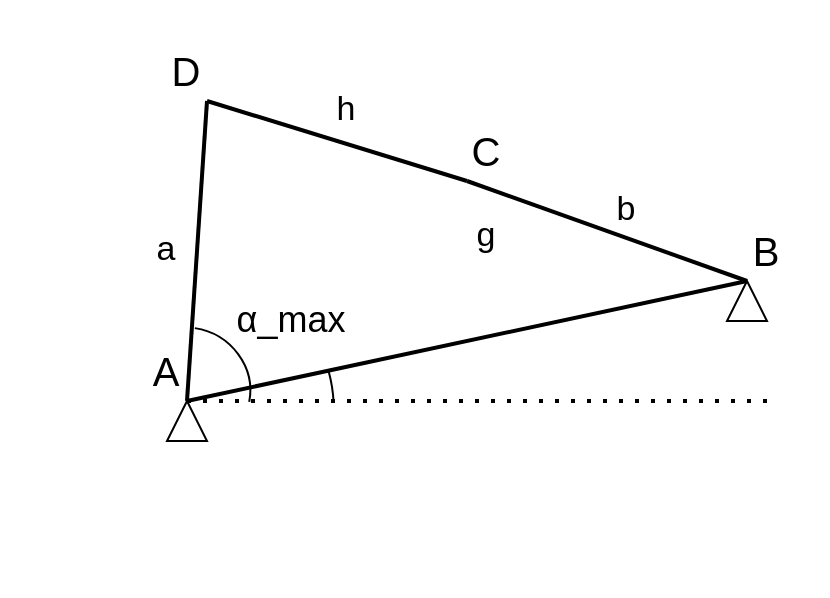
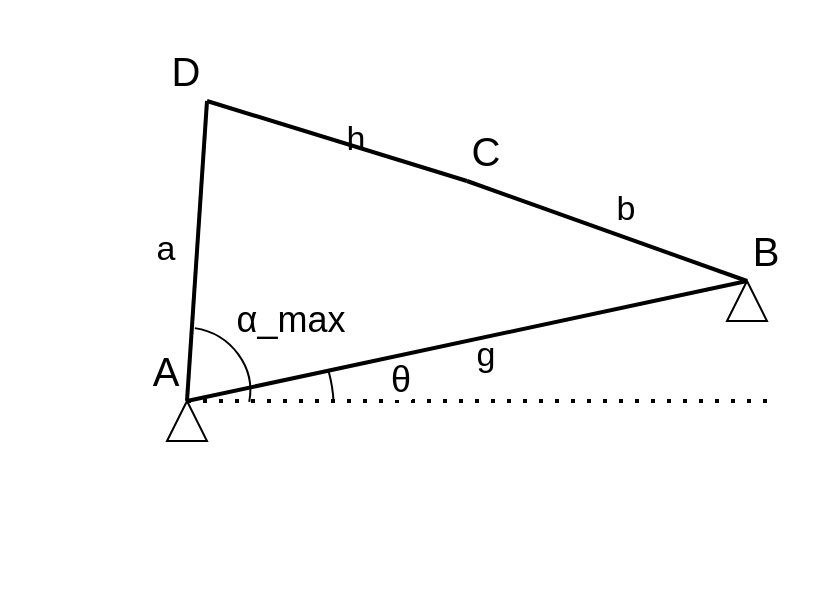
(347, 111) -> (357, 141)
(487, 237) -> (487, 357)
none -> (401, 381)
